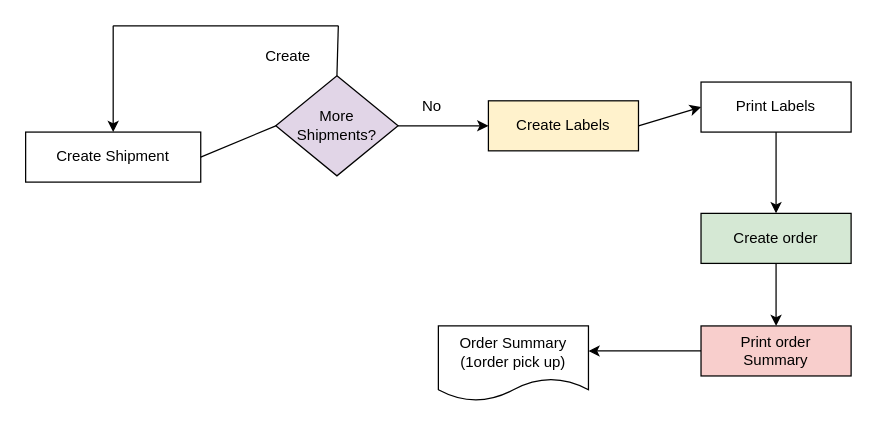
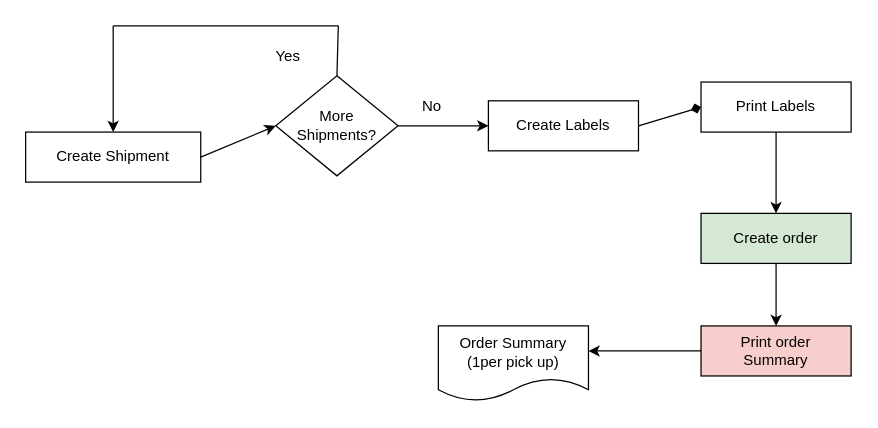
(288, 57) -> (288, 57)
(691, 110) -> (690, 110)
(337, 126) -> (337, 126)
(563, 126) -> (563, 126)
(269, 128) -> (266, 129)
(513, 352) -> (513, 352)
